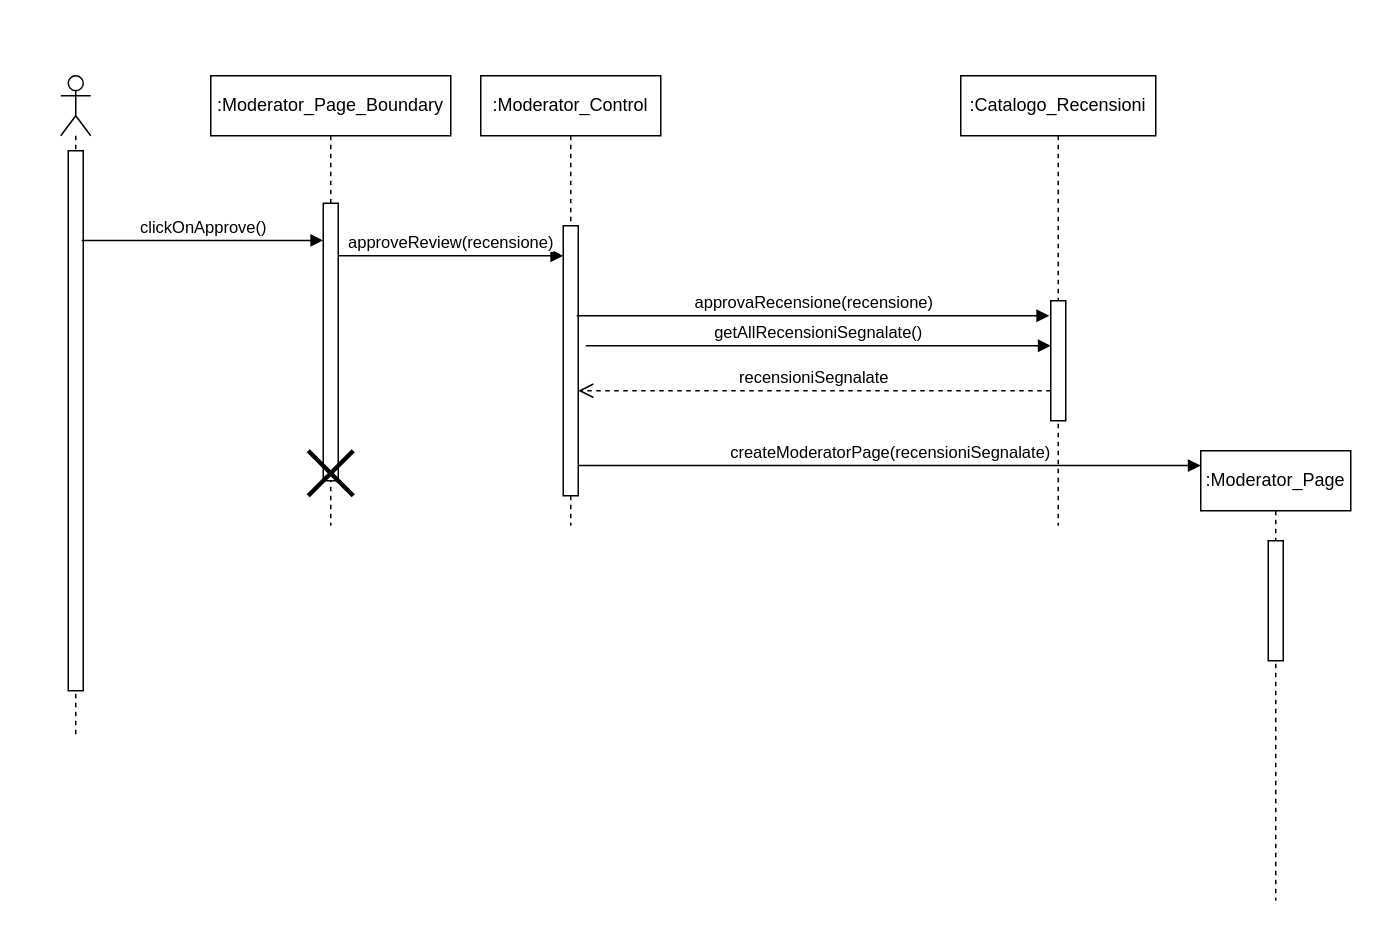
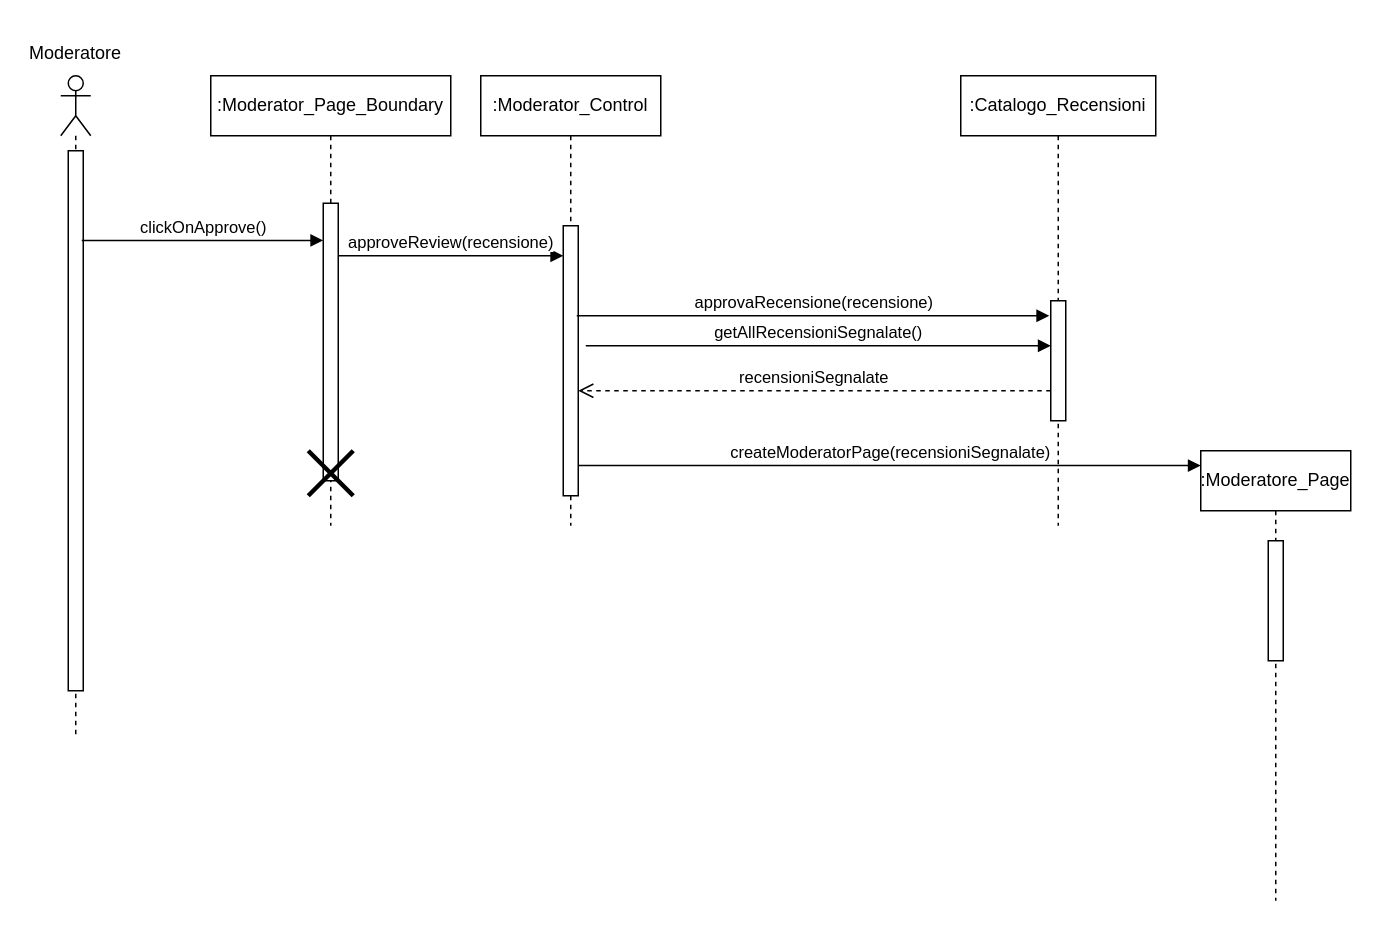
none -> (76, 53)
(1276, 481) -> (1276, 481)
